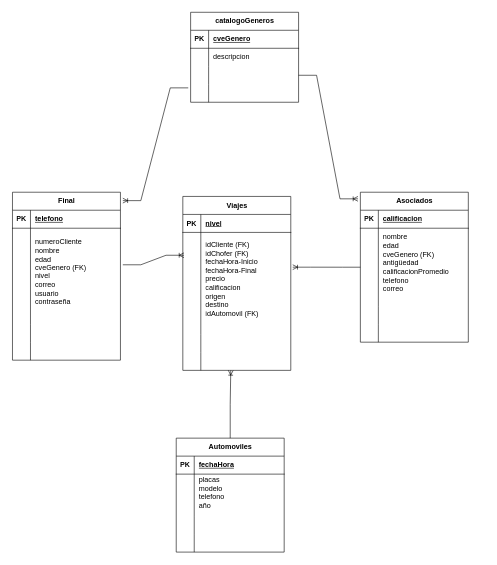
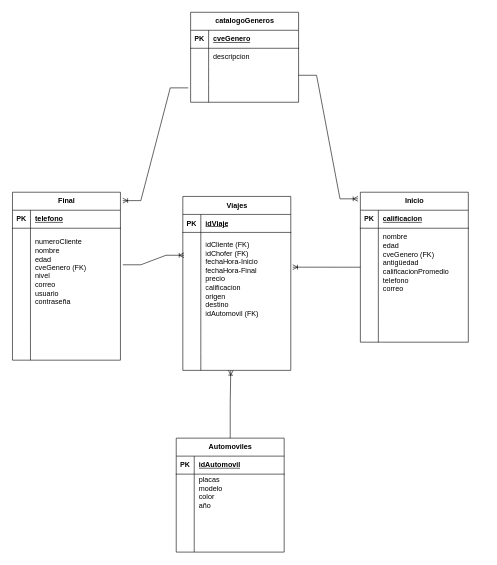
(415, 201) -> (415, 201)
(214, 224) -> (218, 224)
(217, 465) -> (218, 465)
(214, 495) -> (210, 495)
